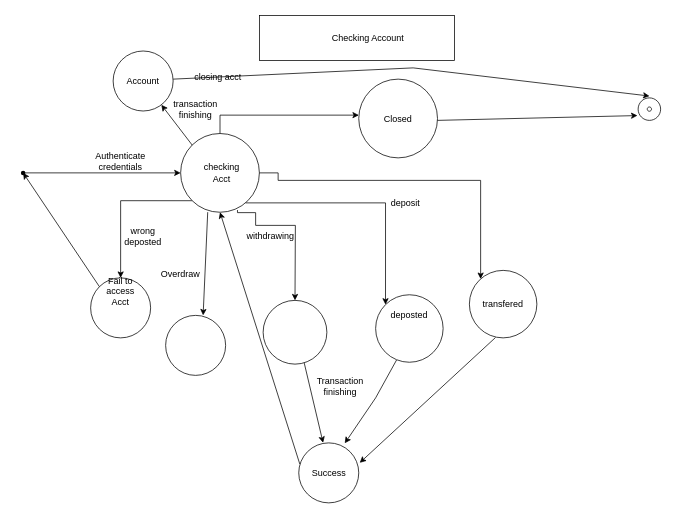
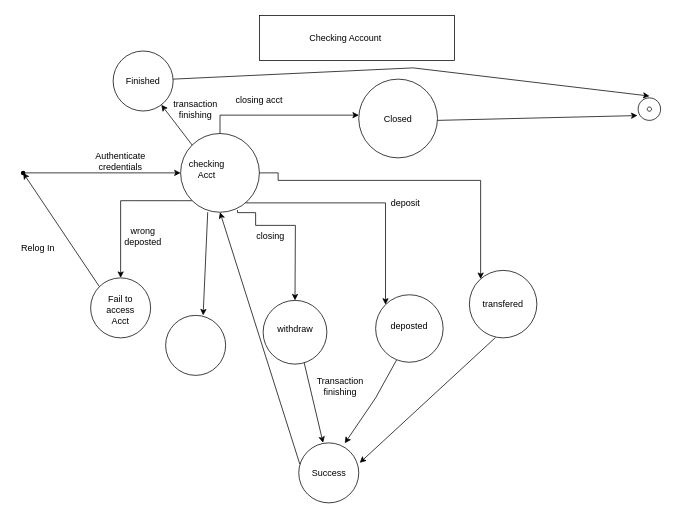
(368, 38) -> (345, 38)
(218, 77) -> (259, 100)
(143, 81) -> (143, 81)
(222, 173) -> (207, 169)
(270, 237) -> (270, 237)
none -> (38, 248)
(180, 274) -> none
(120, 291) -> (120, 310)
(409, 315) -> (409, 327)
none -> (295, 329)
